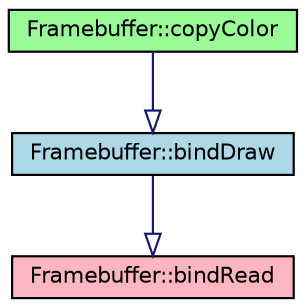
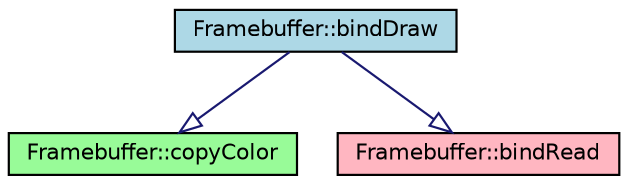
(153, 81) -> (244, 86)
